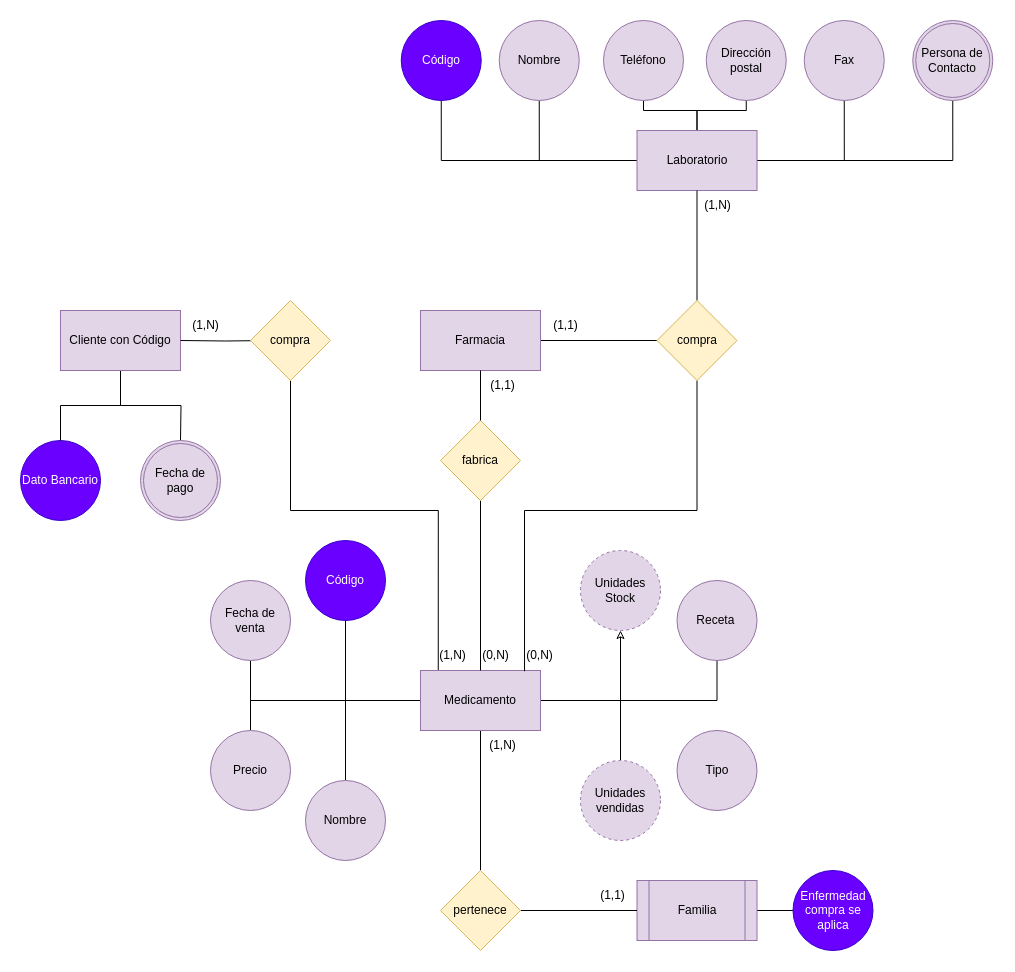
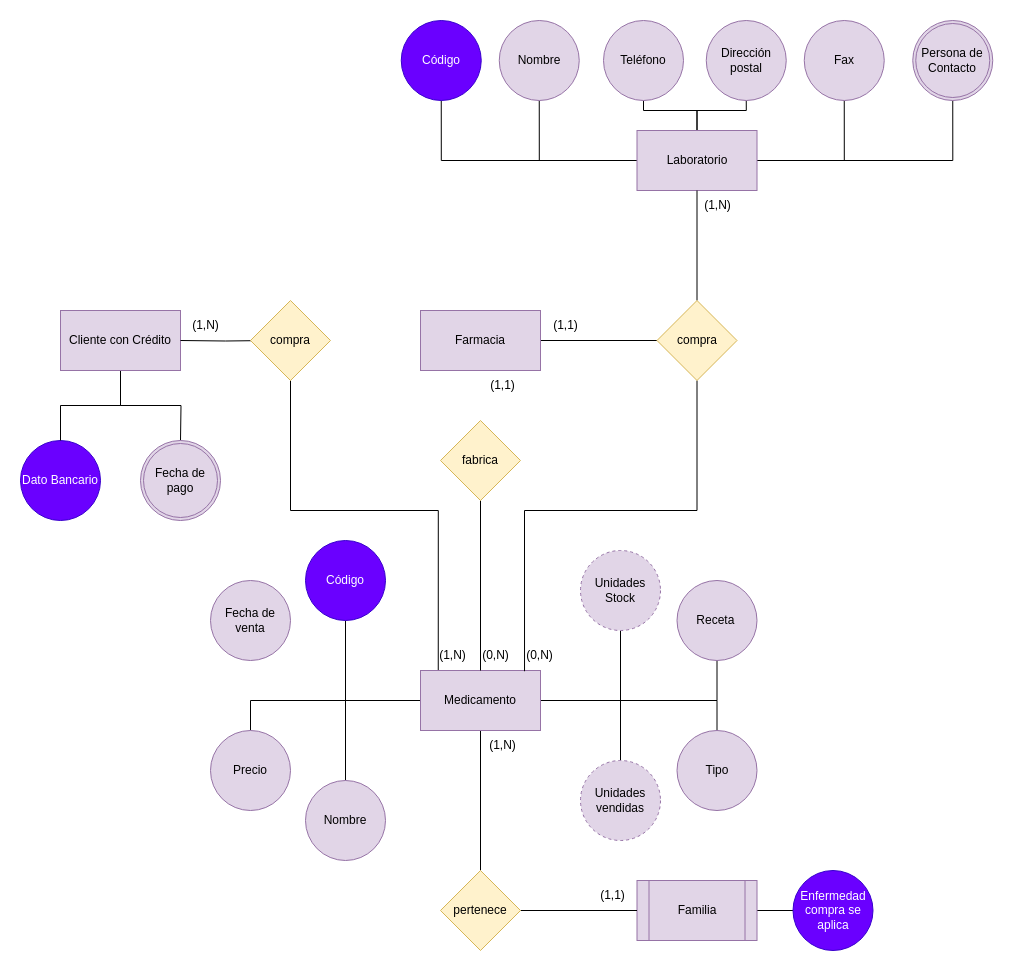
(121, 341) -> (121, 341)
(481, 396) -> none
(621, 638) -> (621, 636)
(251, 680) -> (717, 716)
